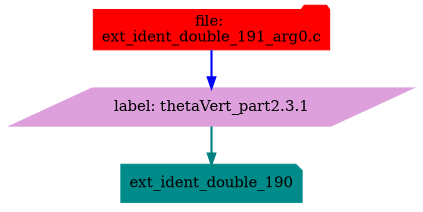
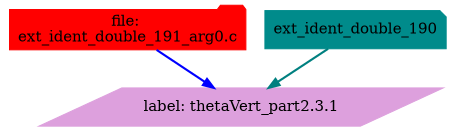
(212, 140) -> (303, 65)
